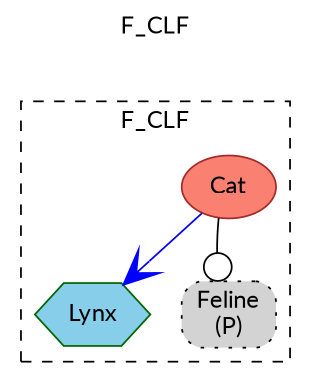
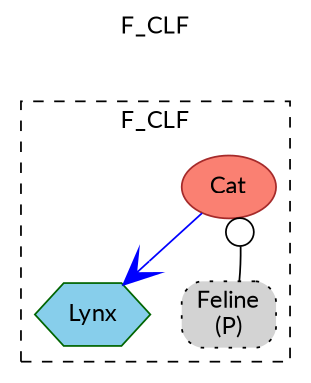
(217, 235) -> (240, 264)
